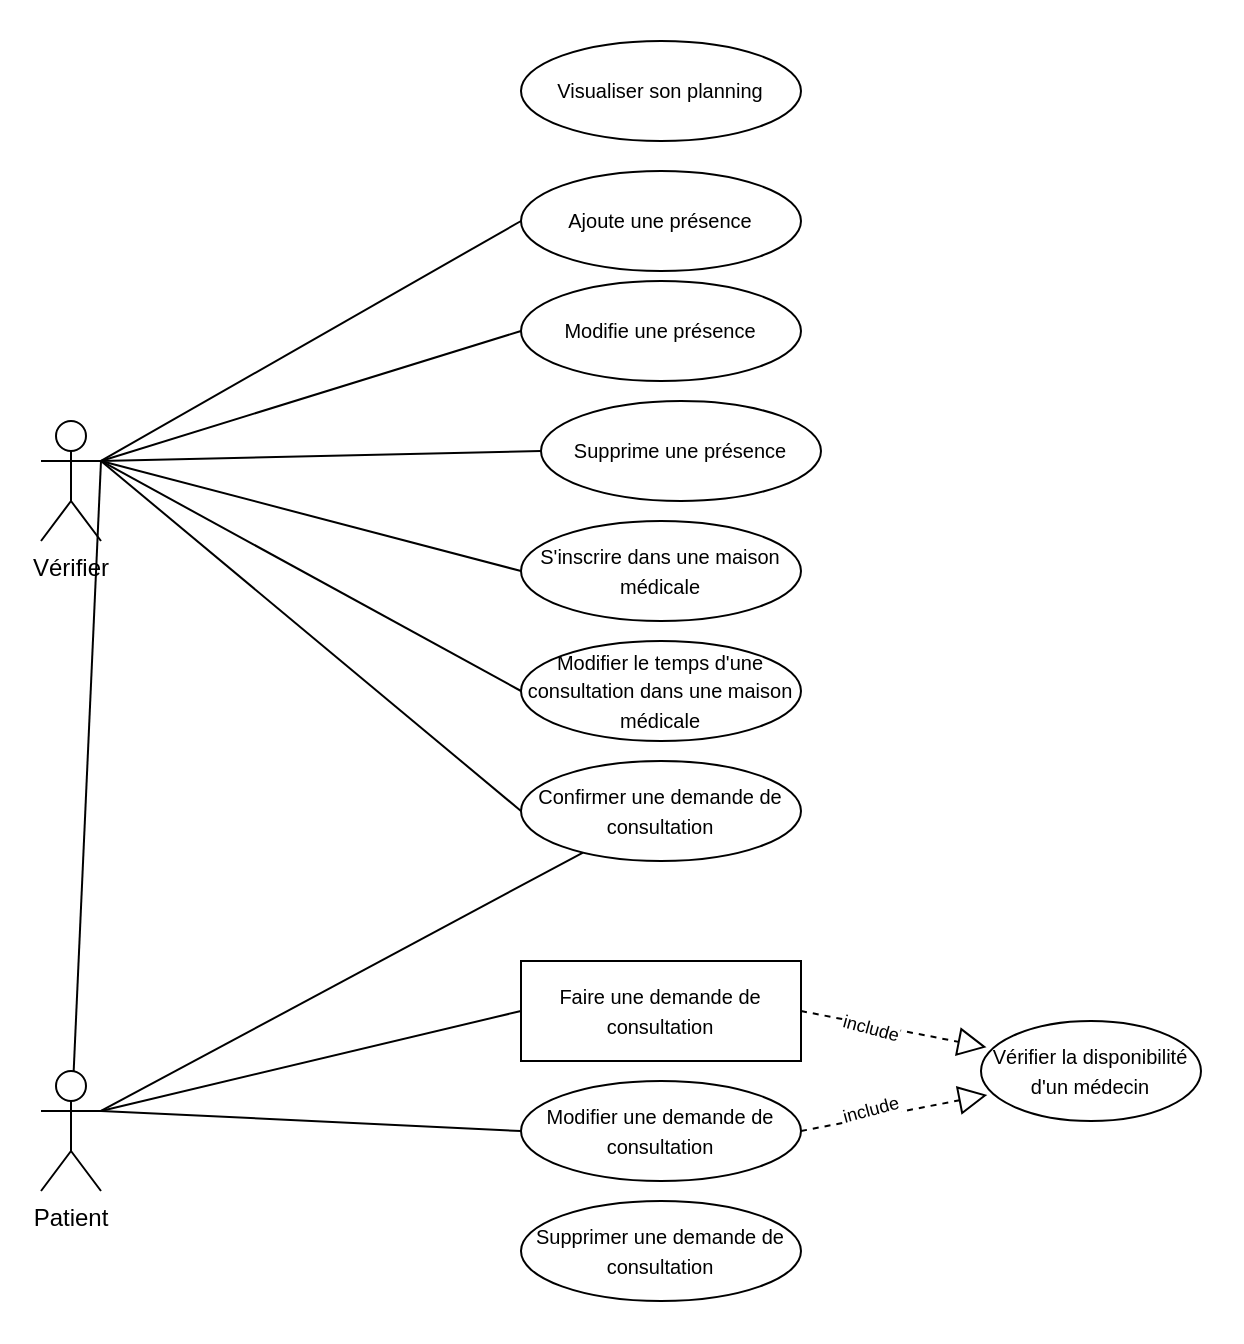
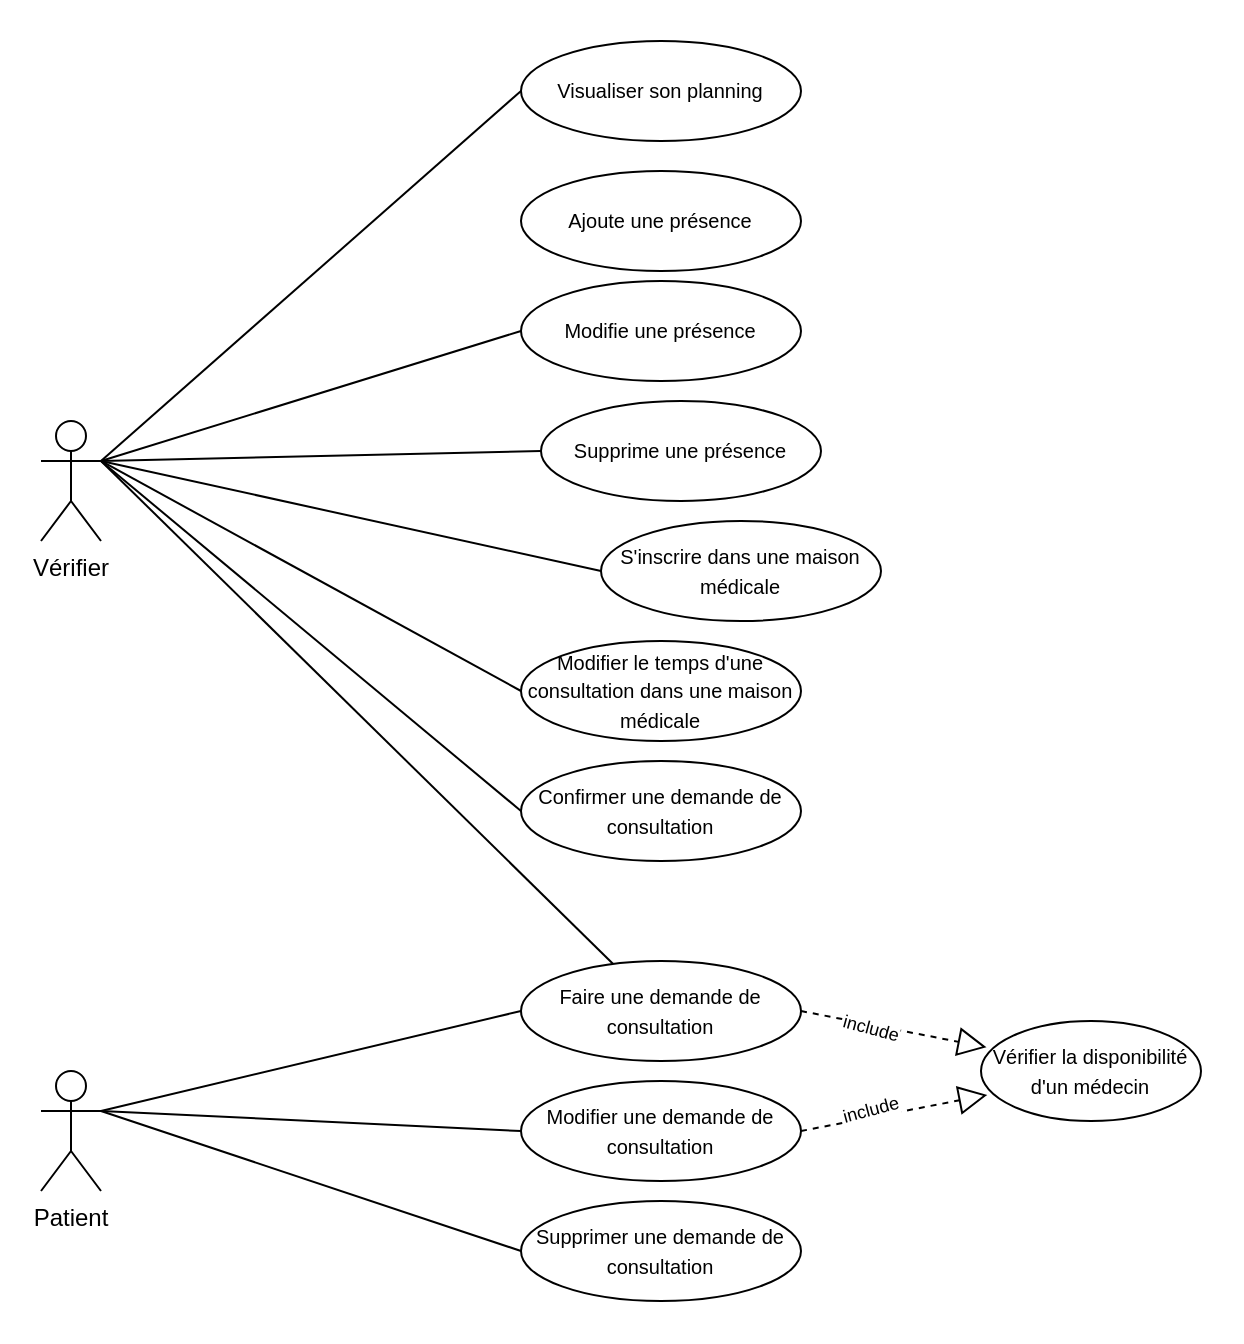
(318, 337) -> (320, 676)
(661, 571) -> (741, 571)
(86, 806) -> (317, 271)
(347, 979) -> (315, 1182)
(661, 1011) -> (661, 1011)
